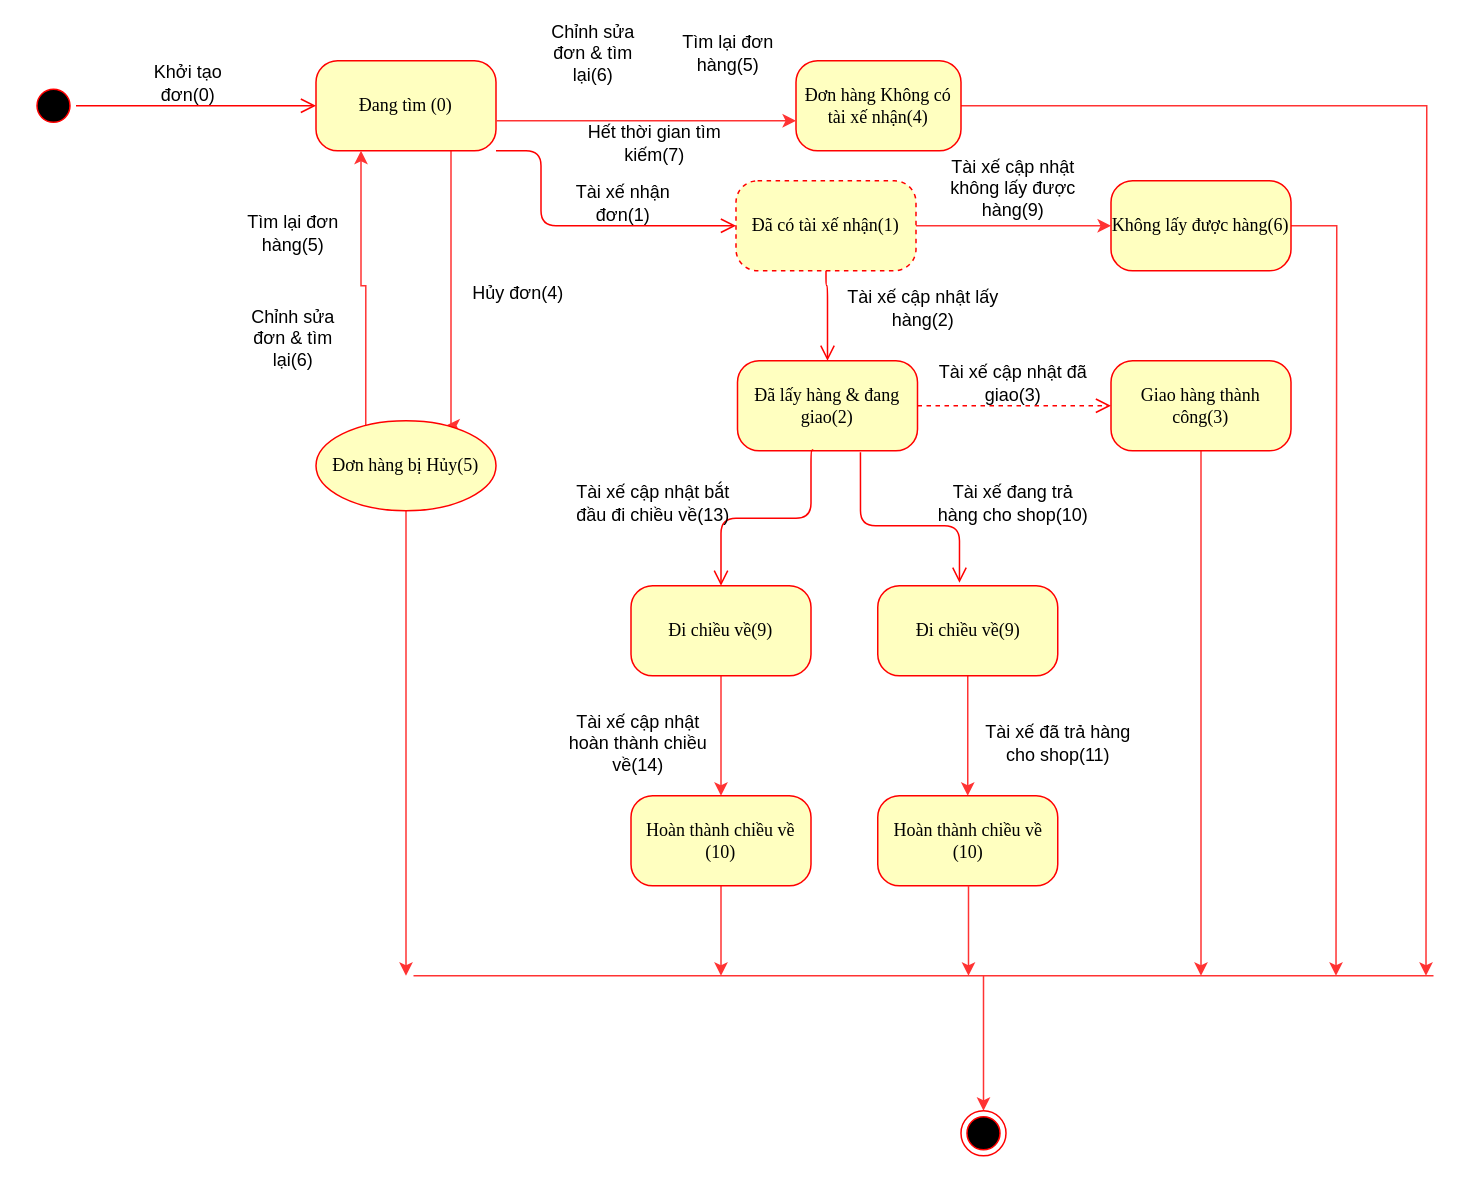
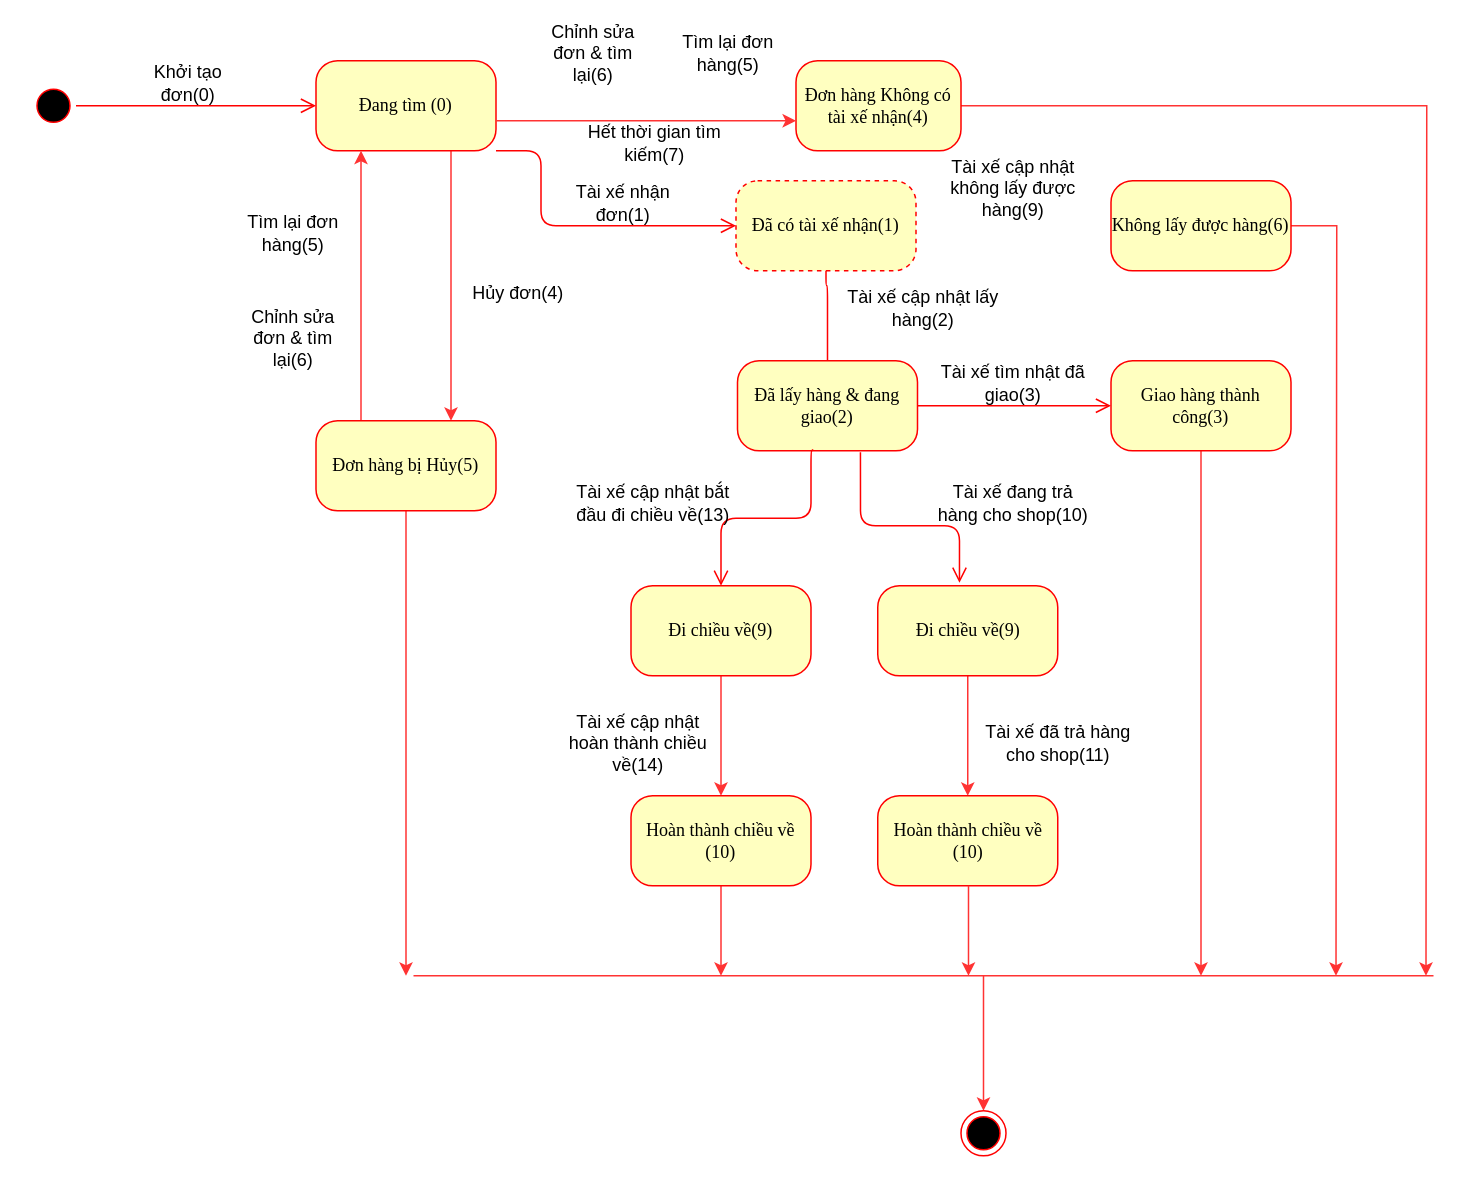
(1008, 226) -> none
(827, 354) -> (827, 355)
(1013, 383) -> (1013, 383)
(1013, 406) -> (1013, 406)
(406, 466) -> (406, 466)
